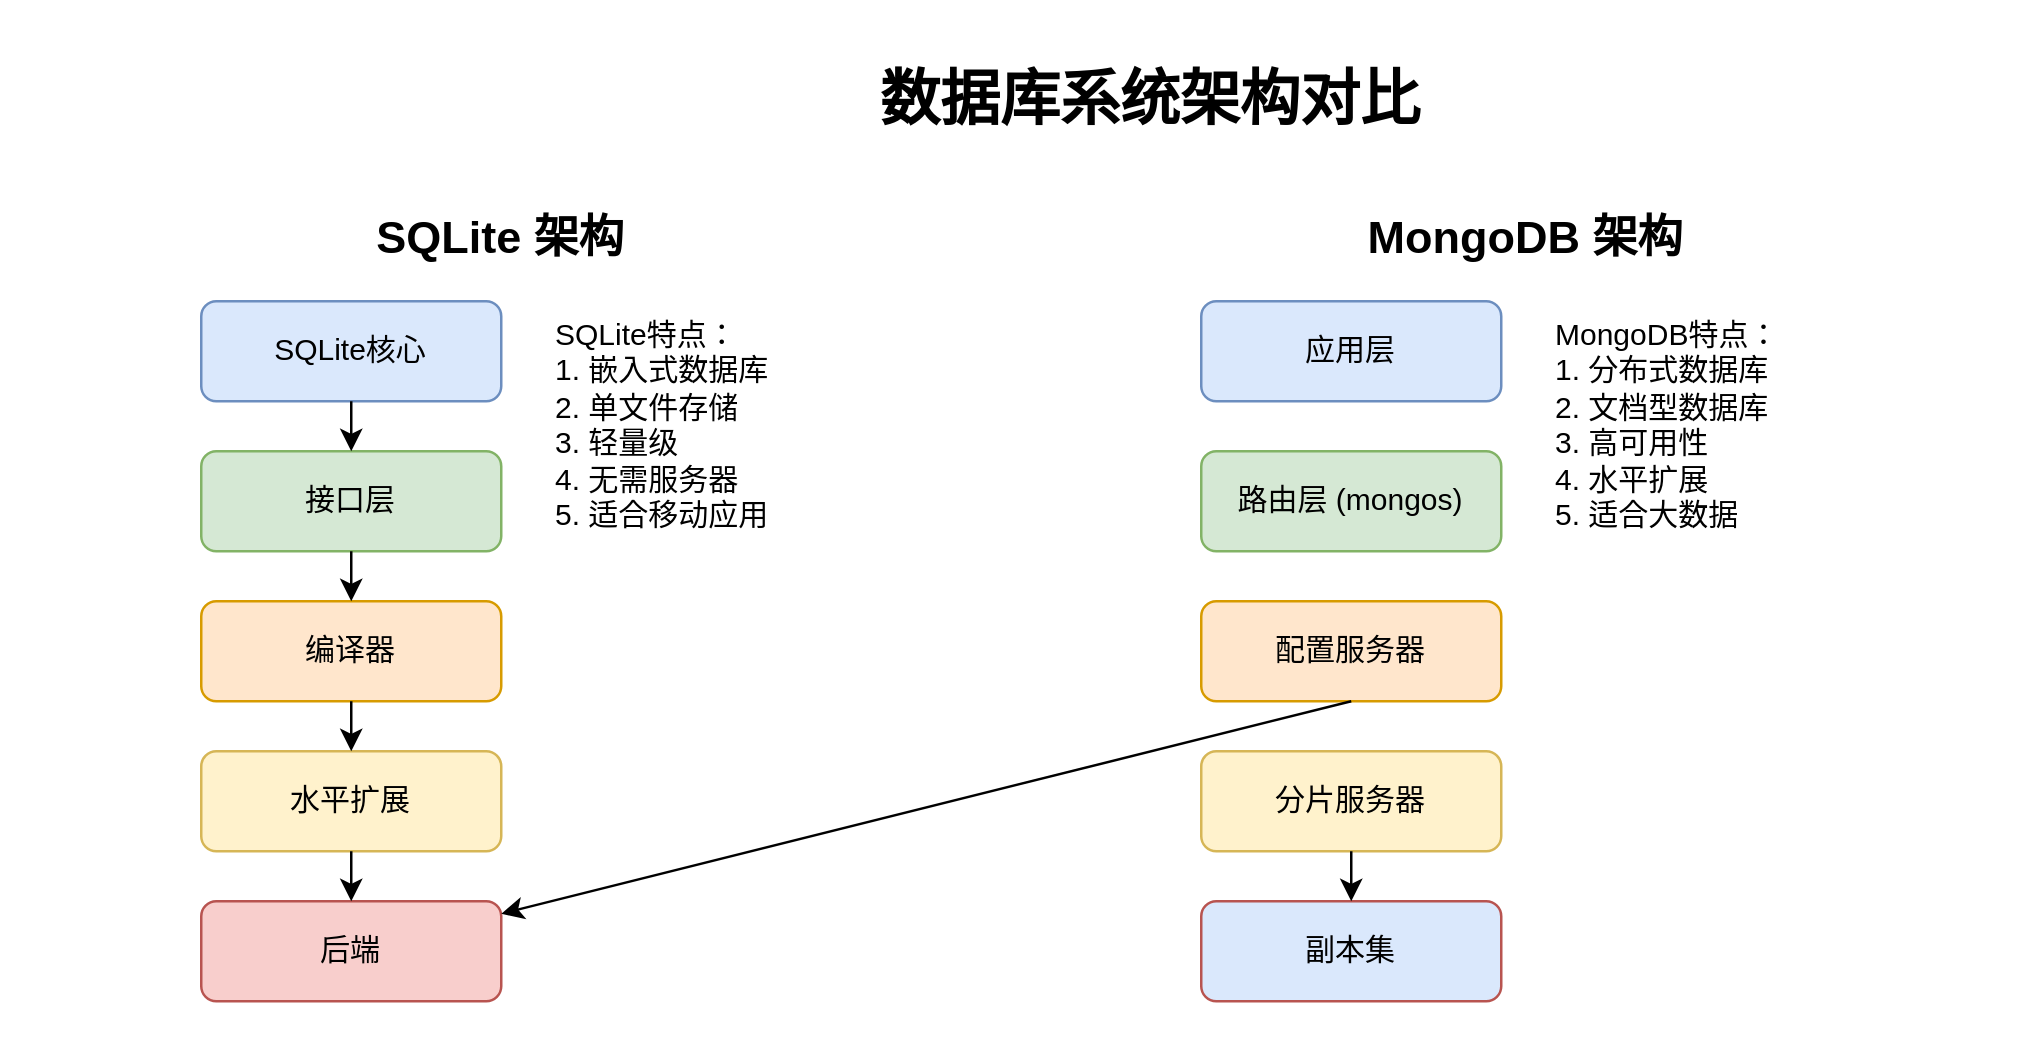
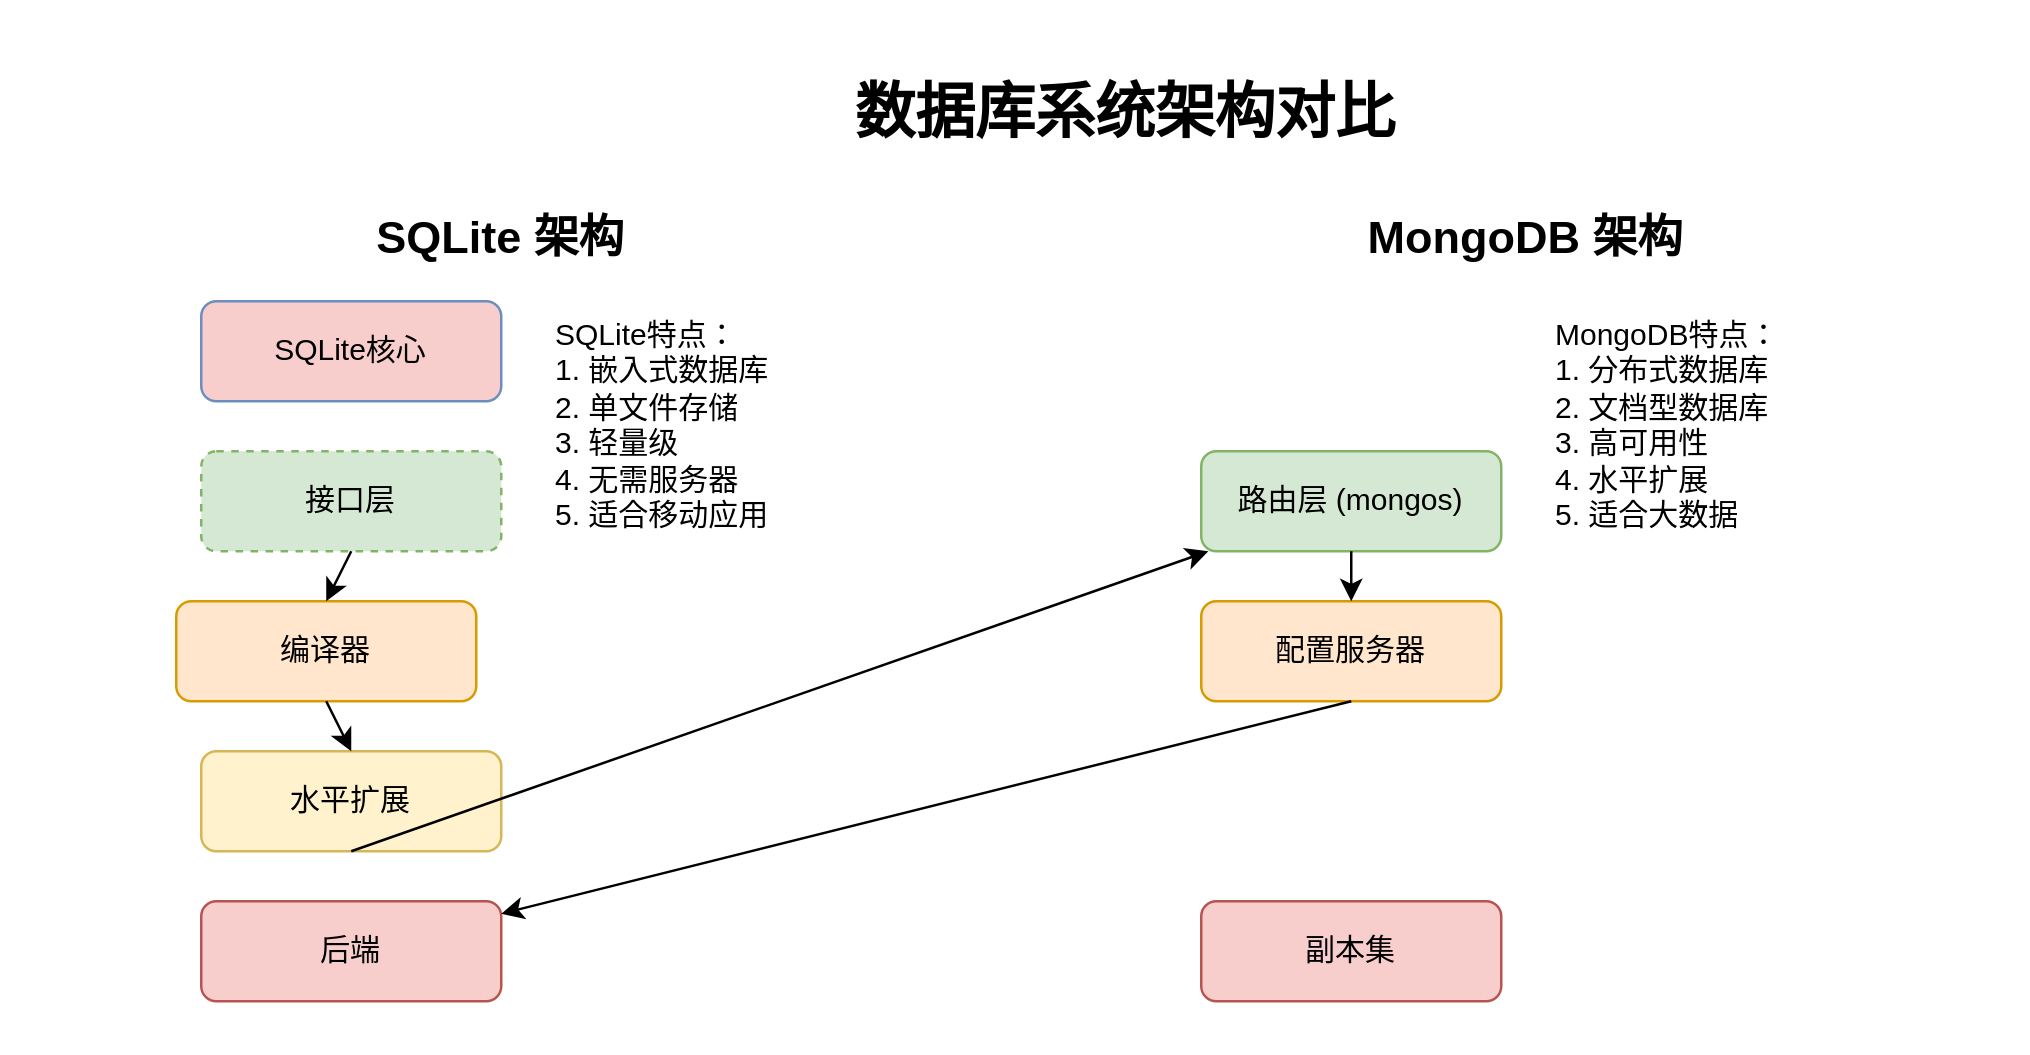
(1151, 101) -> (1126, 114)
(351, 351) -> (351, 351)
(1351, 351) -> none
(351, 418) -> none
(351, 501) -> (351, 501)
none -> (1351, 568)
(351, 651) -> (326, 651)
(1351, 801) -> none
(351, 868) -> (772, 704)
(1351, 868) -> none
(1351, 951) -> (1351, 951)
